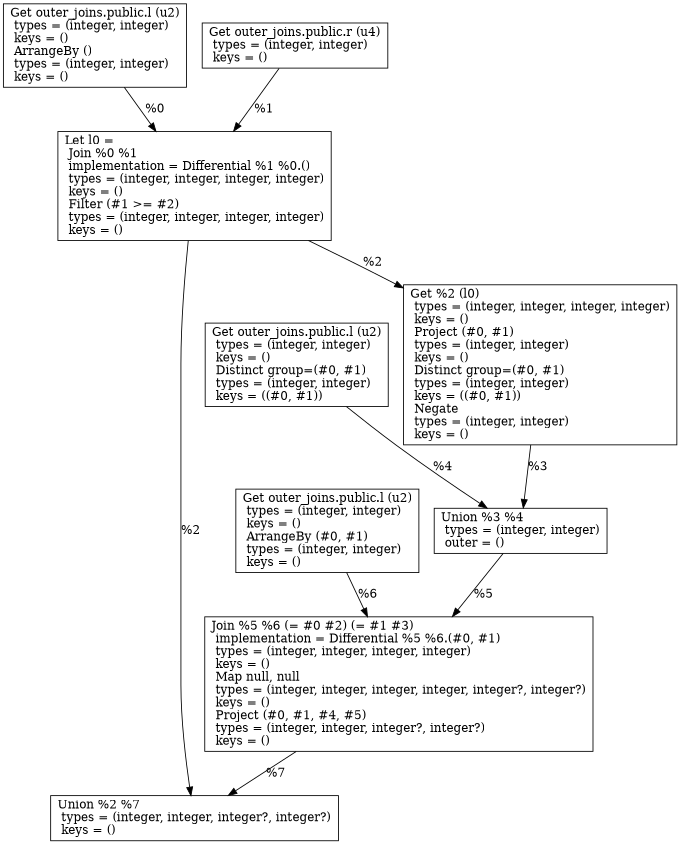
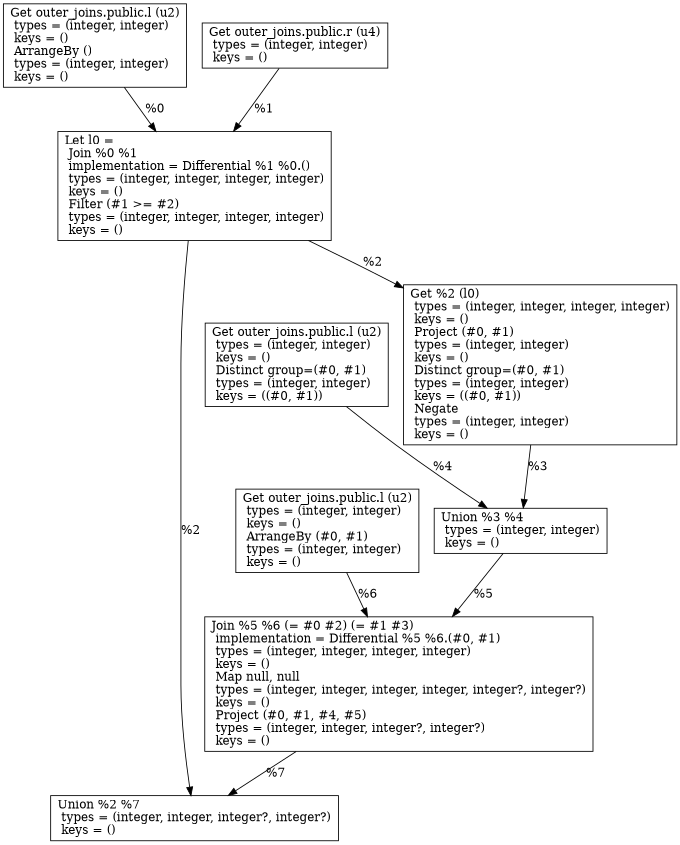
(521, 531) -> (521, 531)
